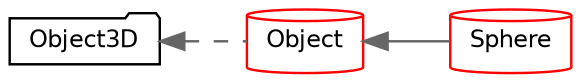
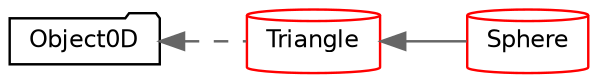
(85, 41) -> (85, 41)
(305, 41) -> (313, 41)
